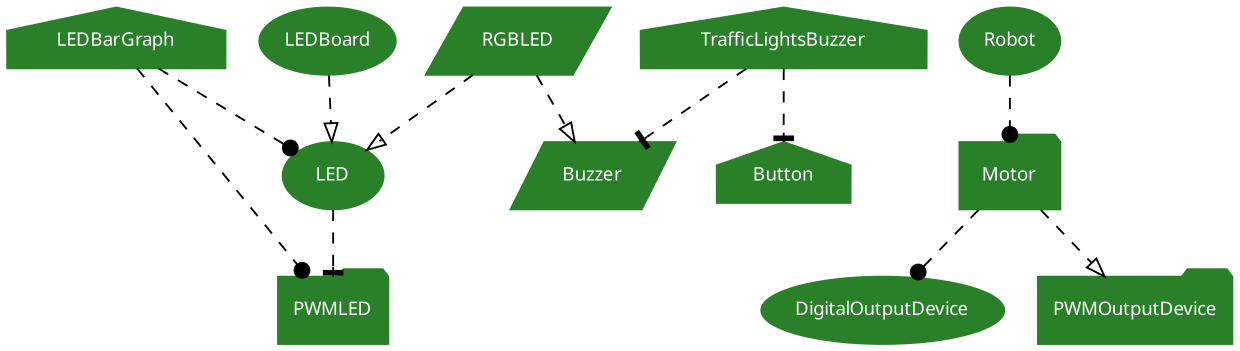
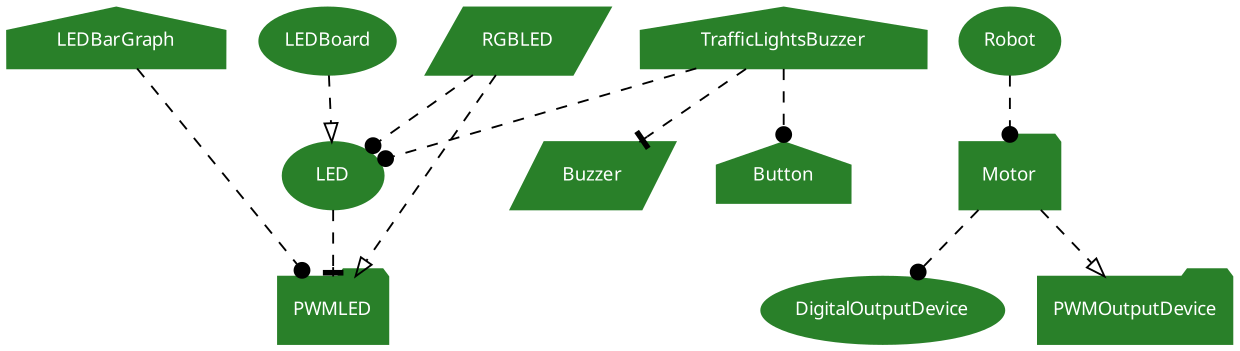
(784, 98) -> (784, 98)
(551, 100) -> (431, 168)
(221, 106) -> (545, 112)
(426, 108) -> (426, 108)
